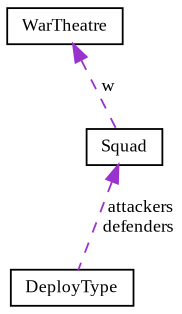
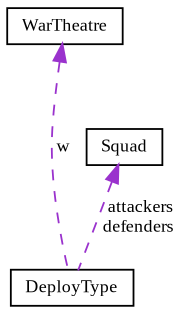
(99, 95) -> (52, 167)
